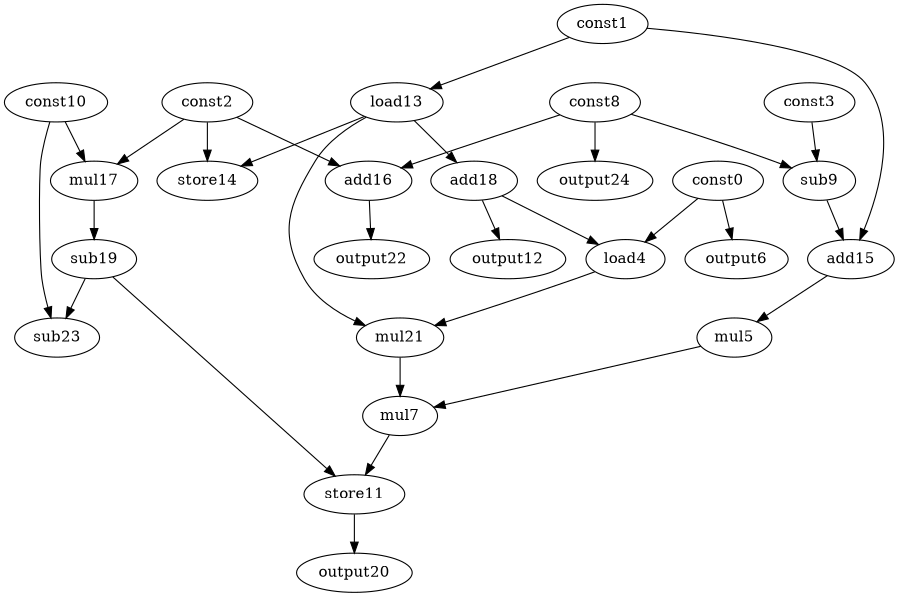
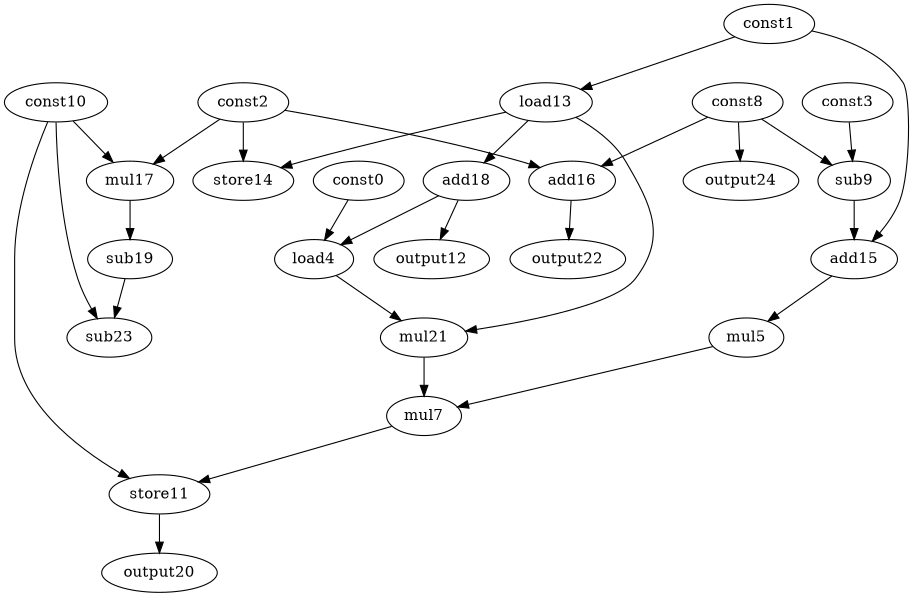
(737, 259) -> none
(220, 373) -> (15, 317)
